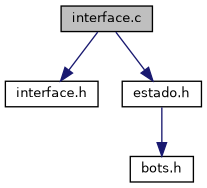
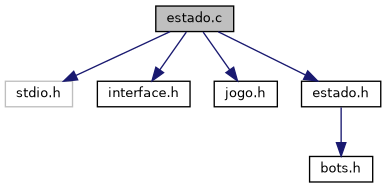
(107, 19) -> (195, 19)
none -> (39, 94)
none -> (246, 94)
